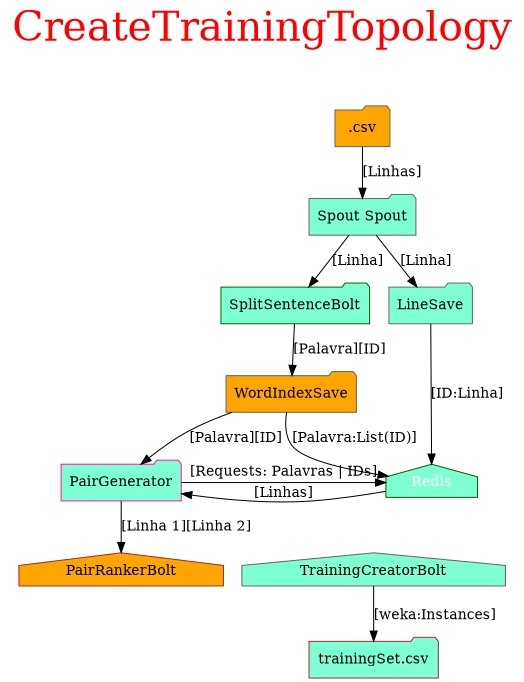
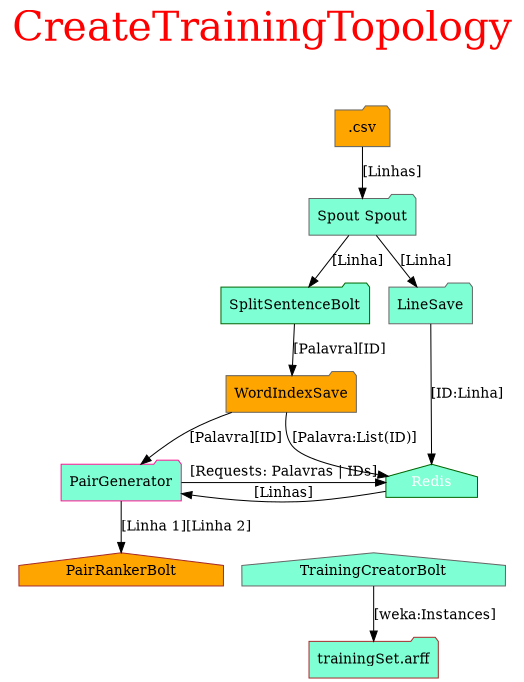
(374, 660) -> (374, 660)
